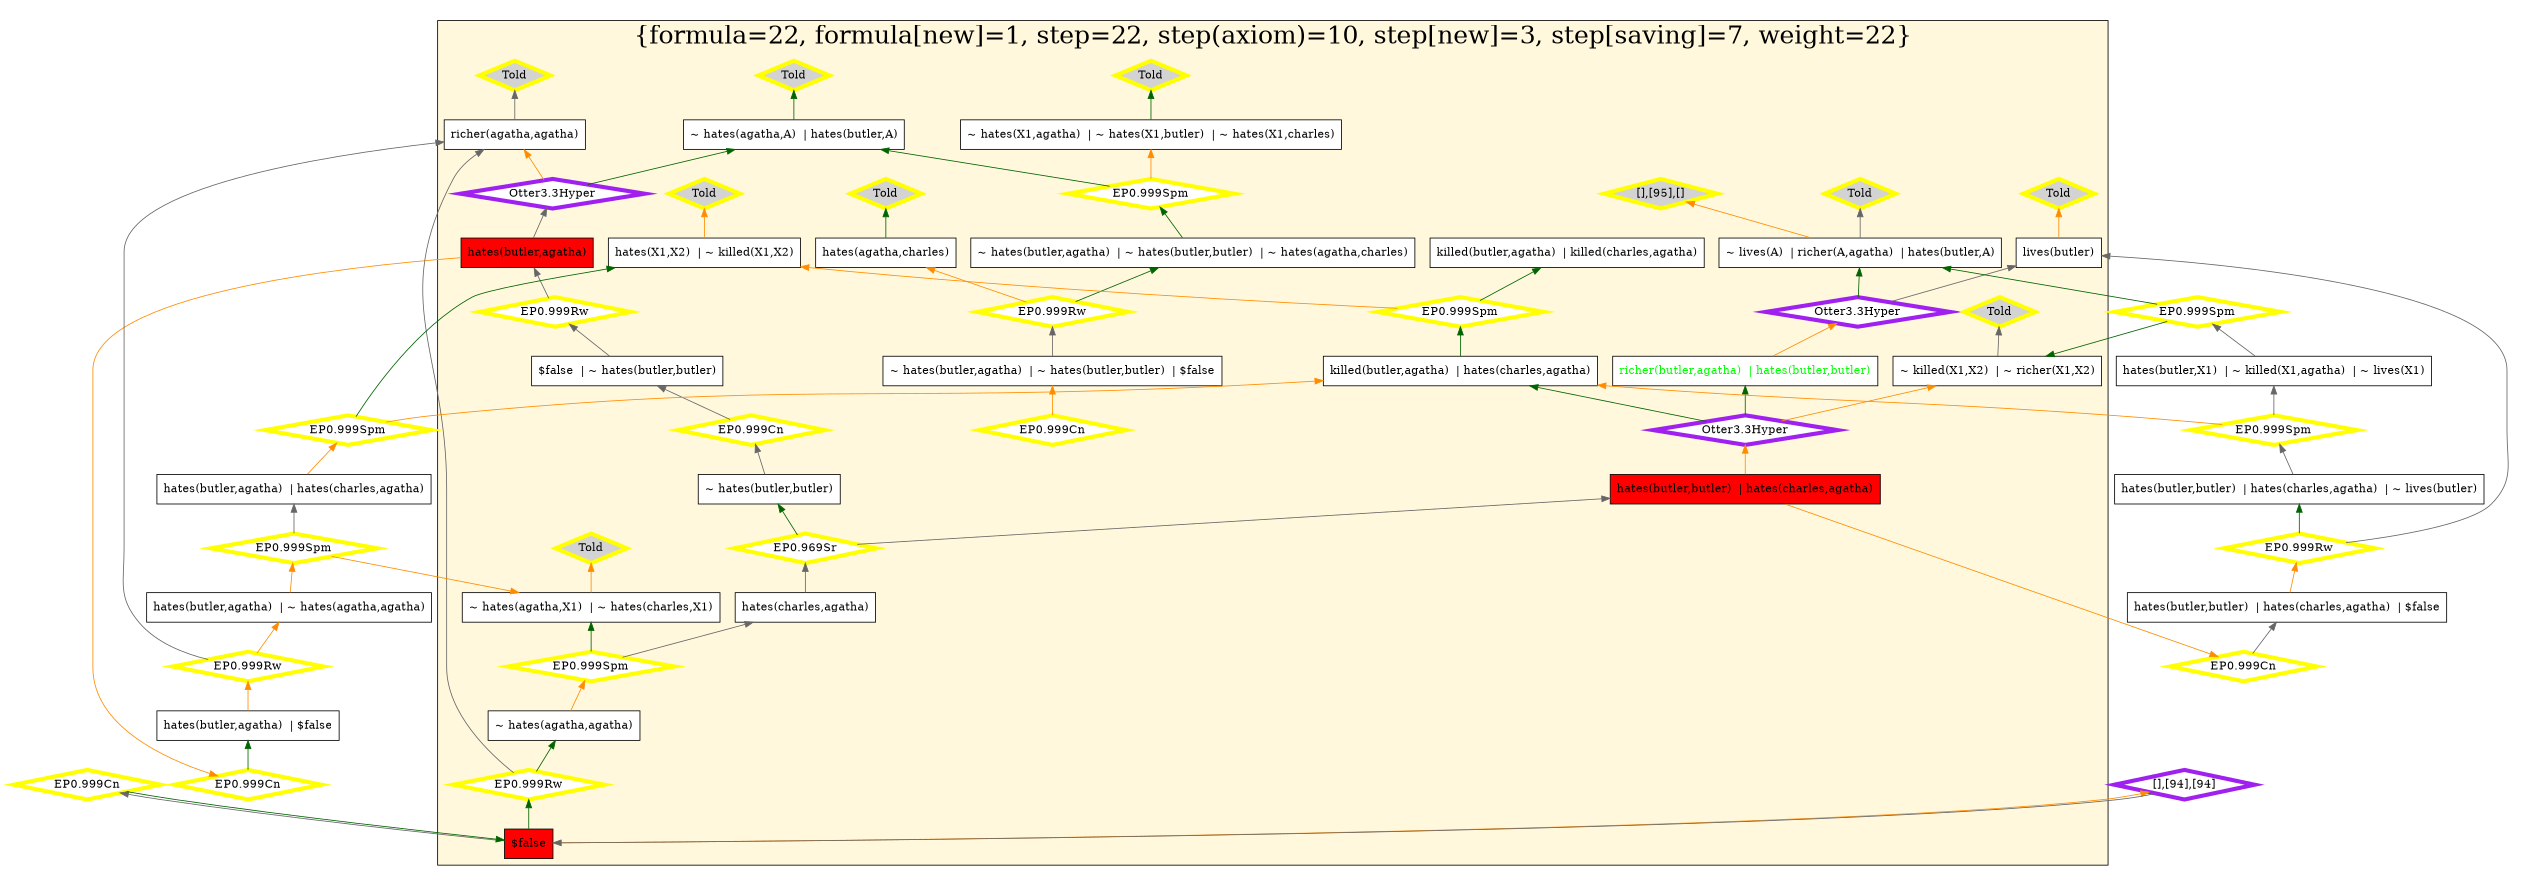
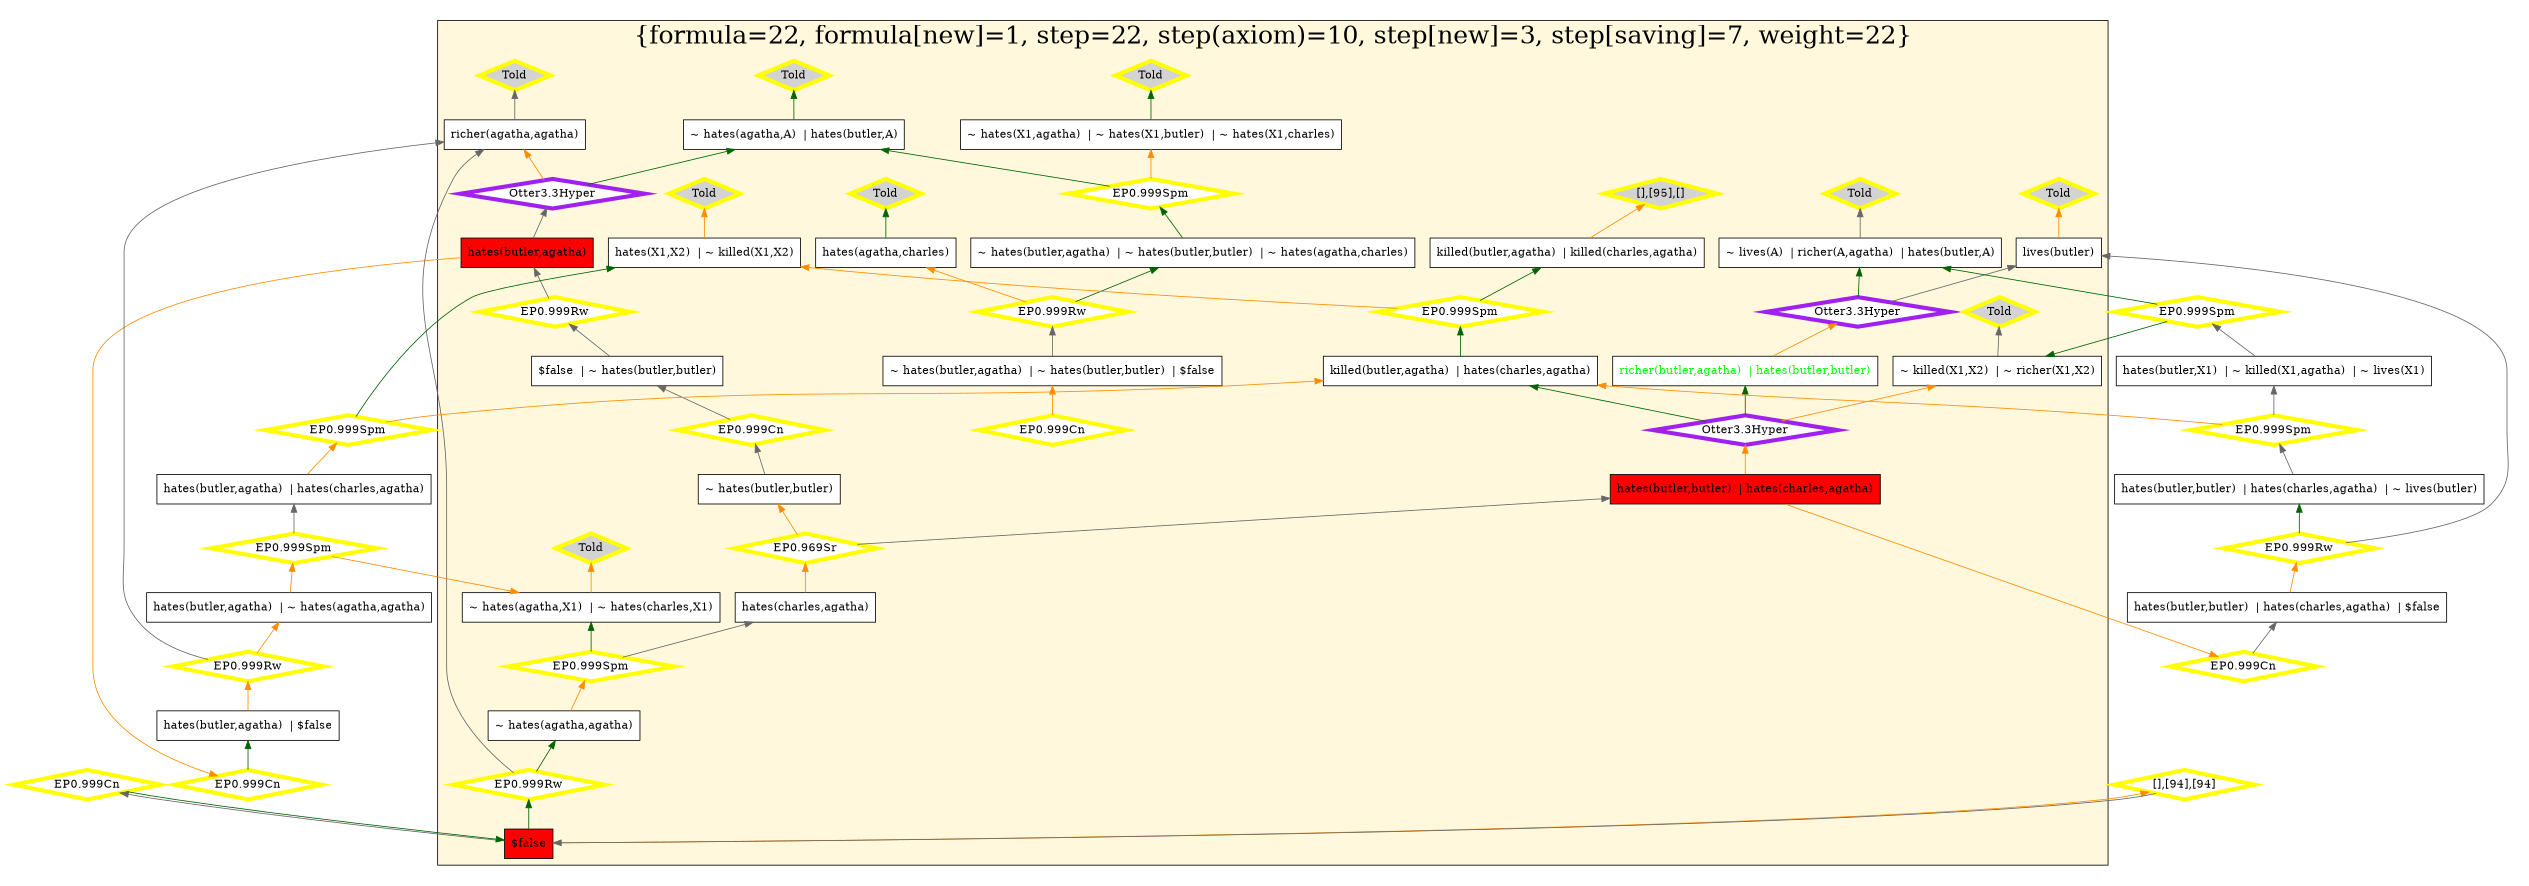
(1753, 221) -> (1614, 223)
(790, 523) -> (790, 523)
(805, 582) -> (805, 582)
(2184, 785) -> (2184, 785)
